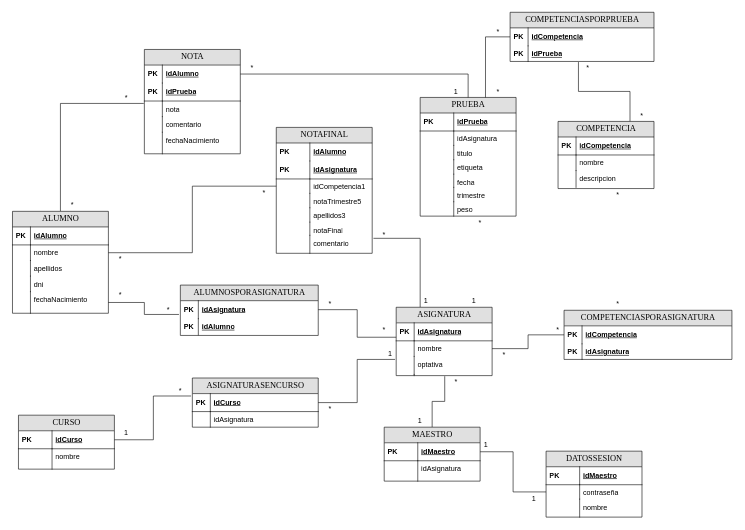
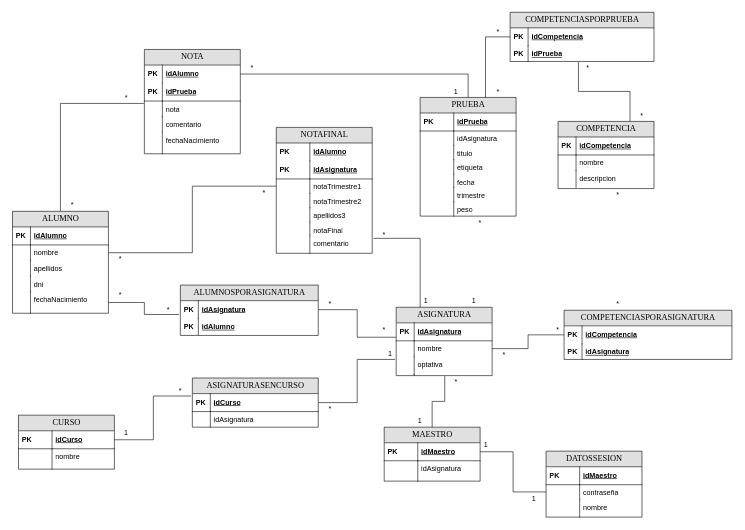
(340, 188) -> (341, 188)
(341, 202) -> (341, 202)
